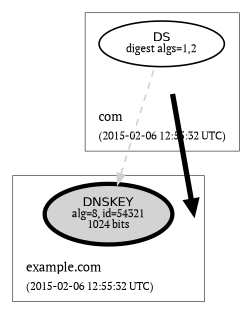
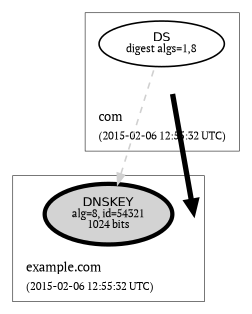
(162, 49) -> (162, 49)
